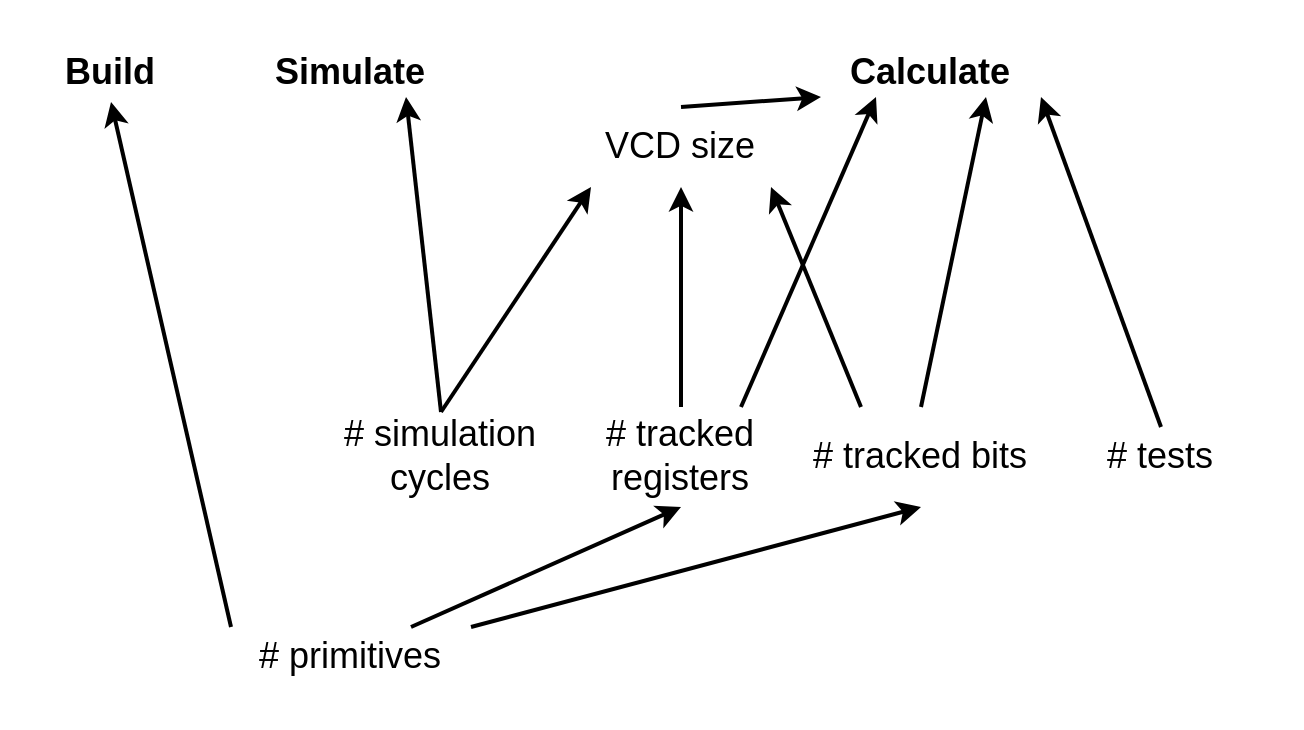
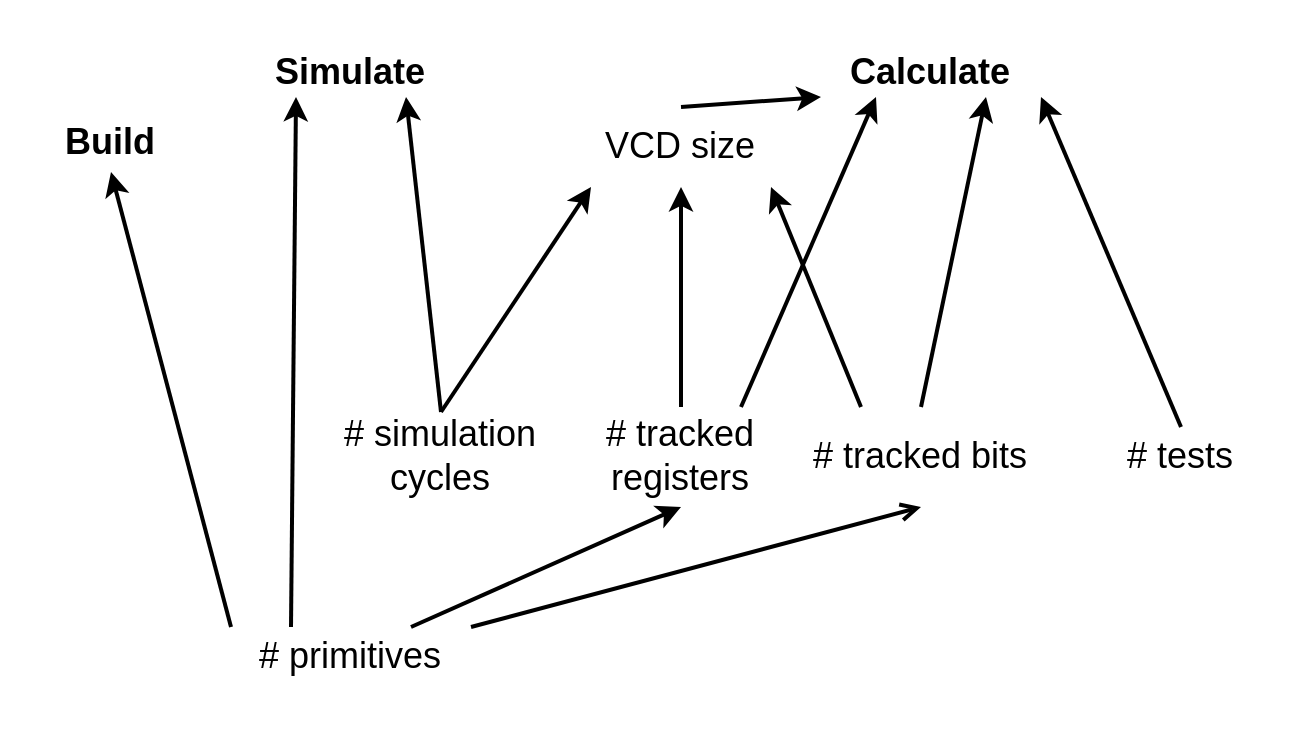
(111, 72) -> (111, 142)
none -> (293, 371)
(1161, 457) -> (1181, 457)
(902, 512) -> (904, 512)
